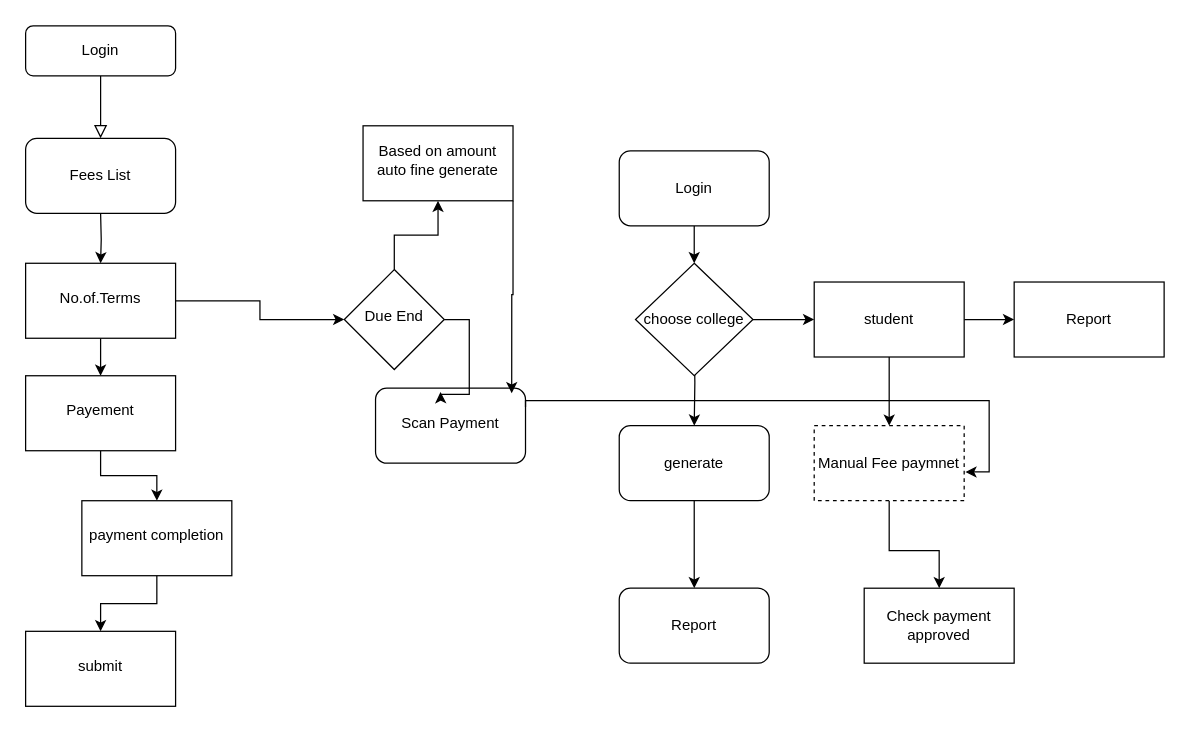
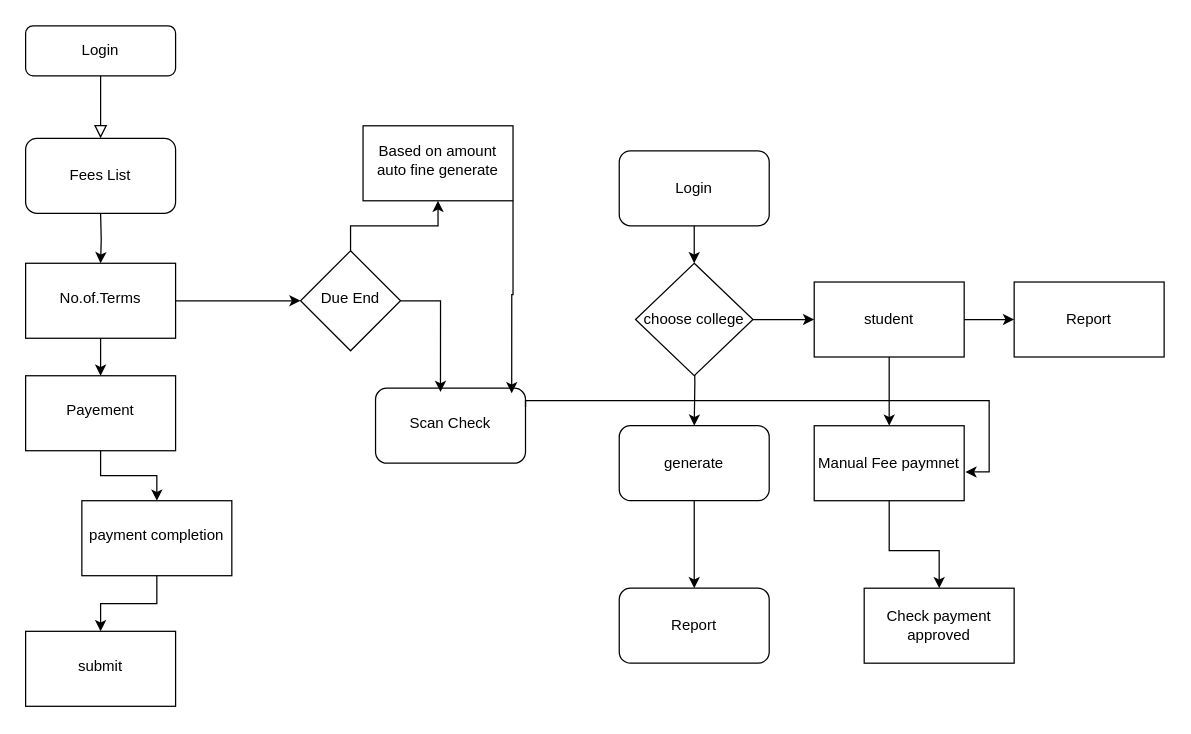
(394, 319) -> (351, 301)
(451, 423) -> (451, 423)
(889, 463) -> (889, 463)
